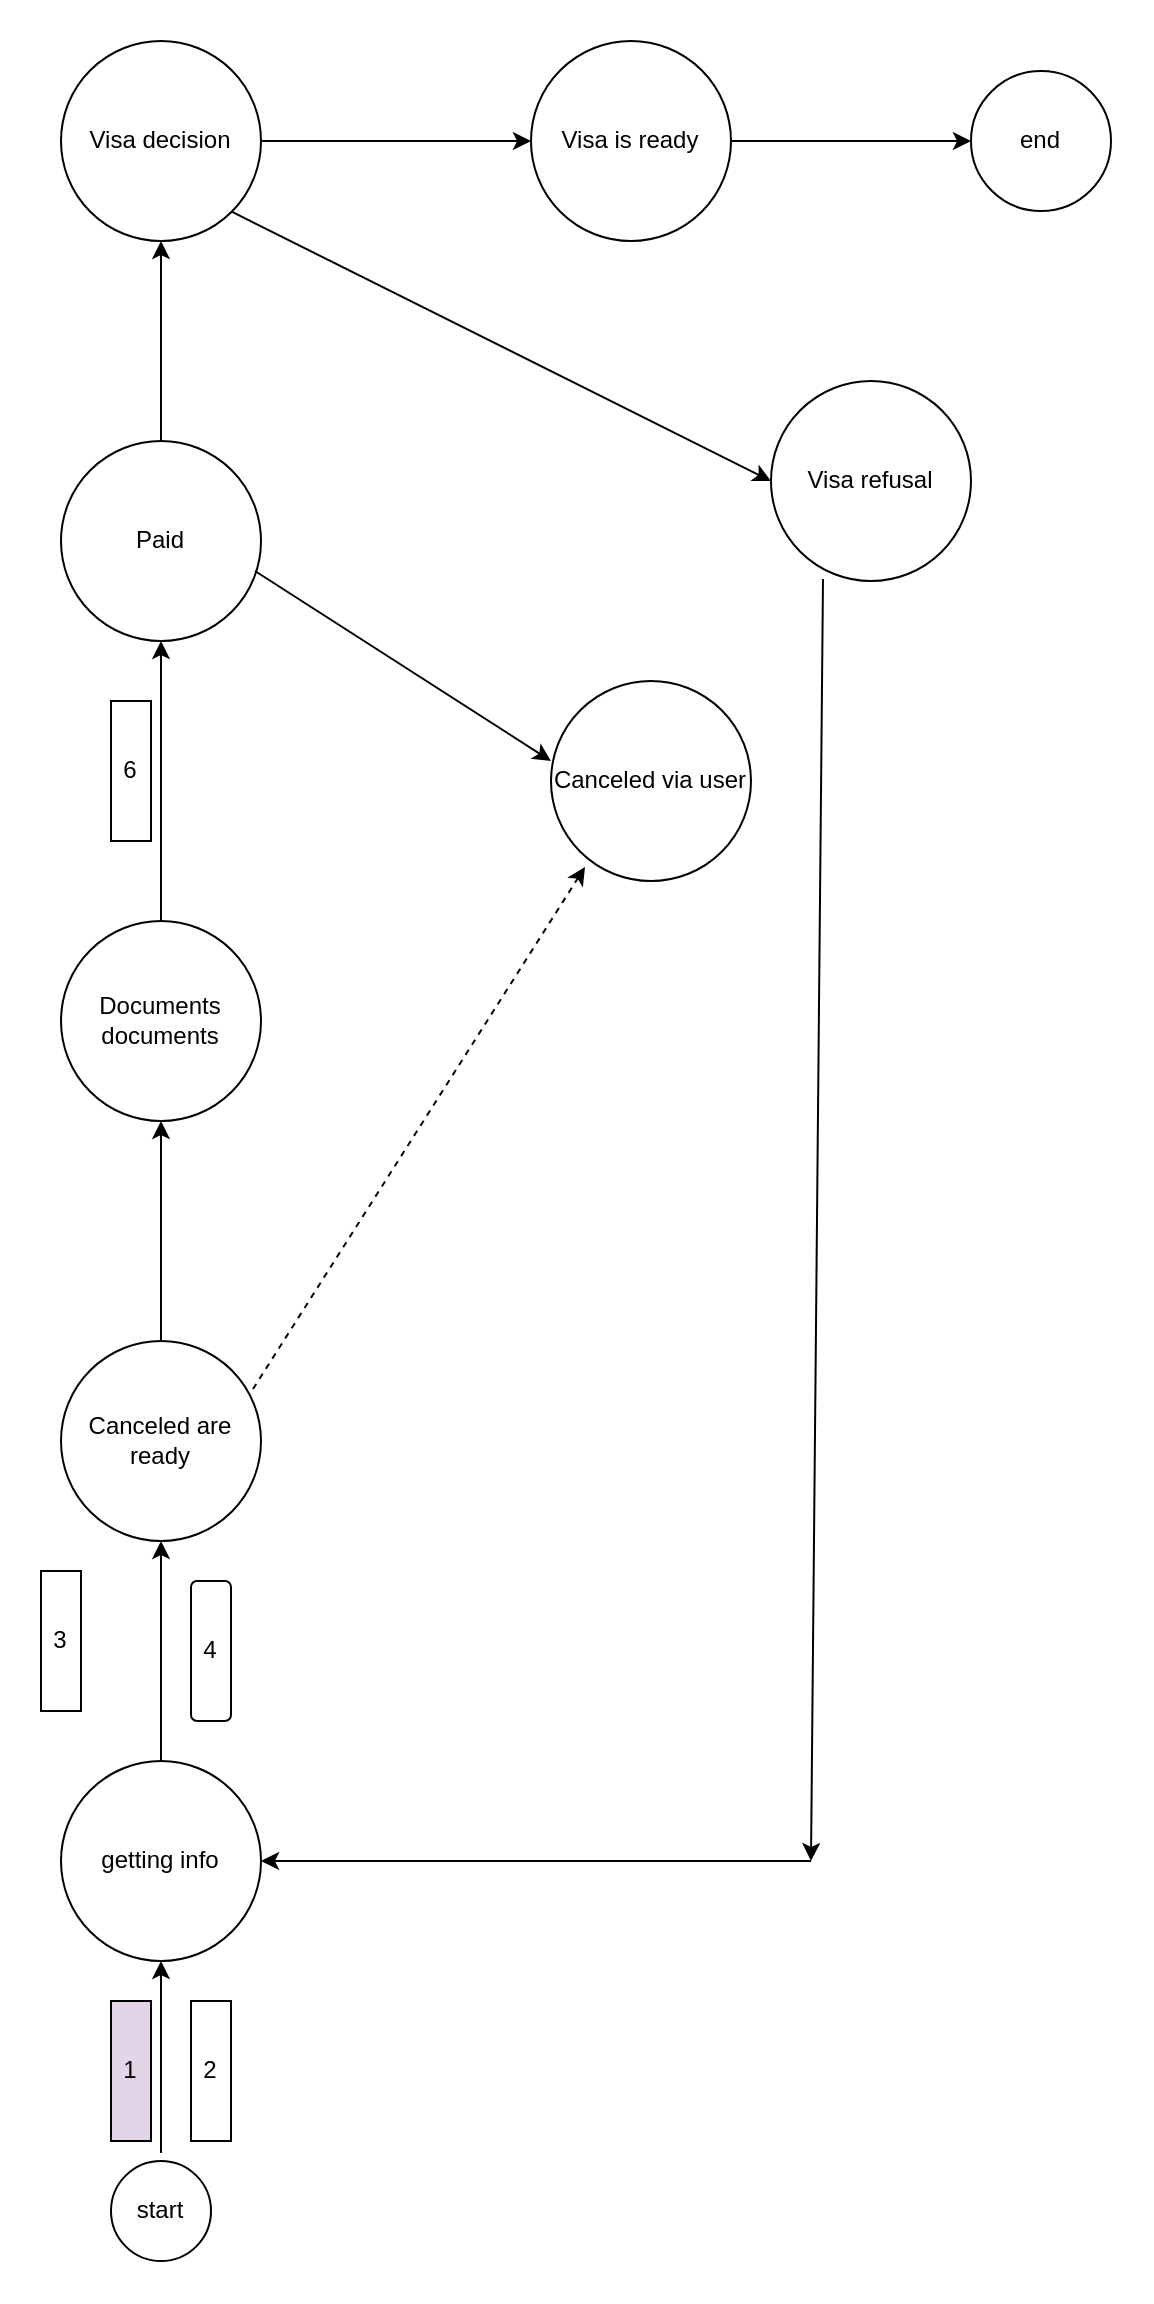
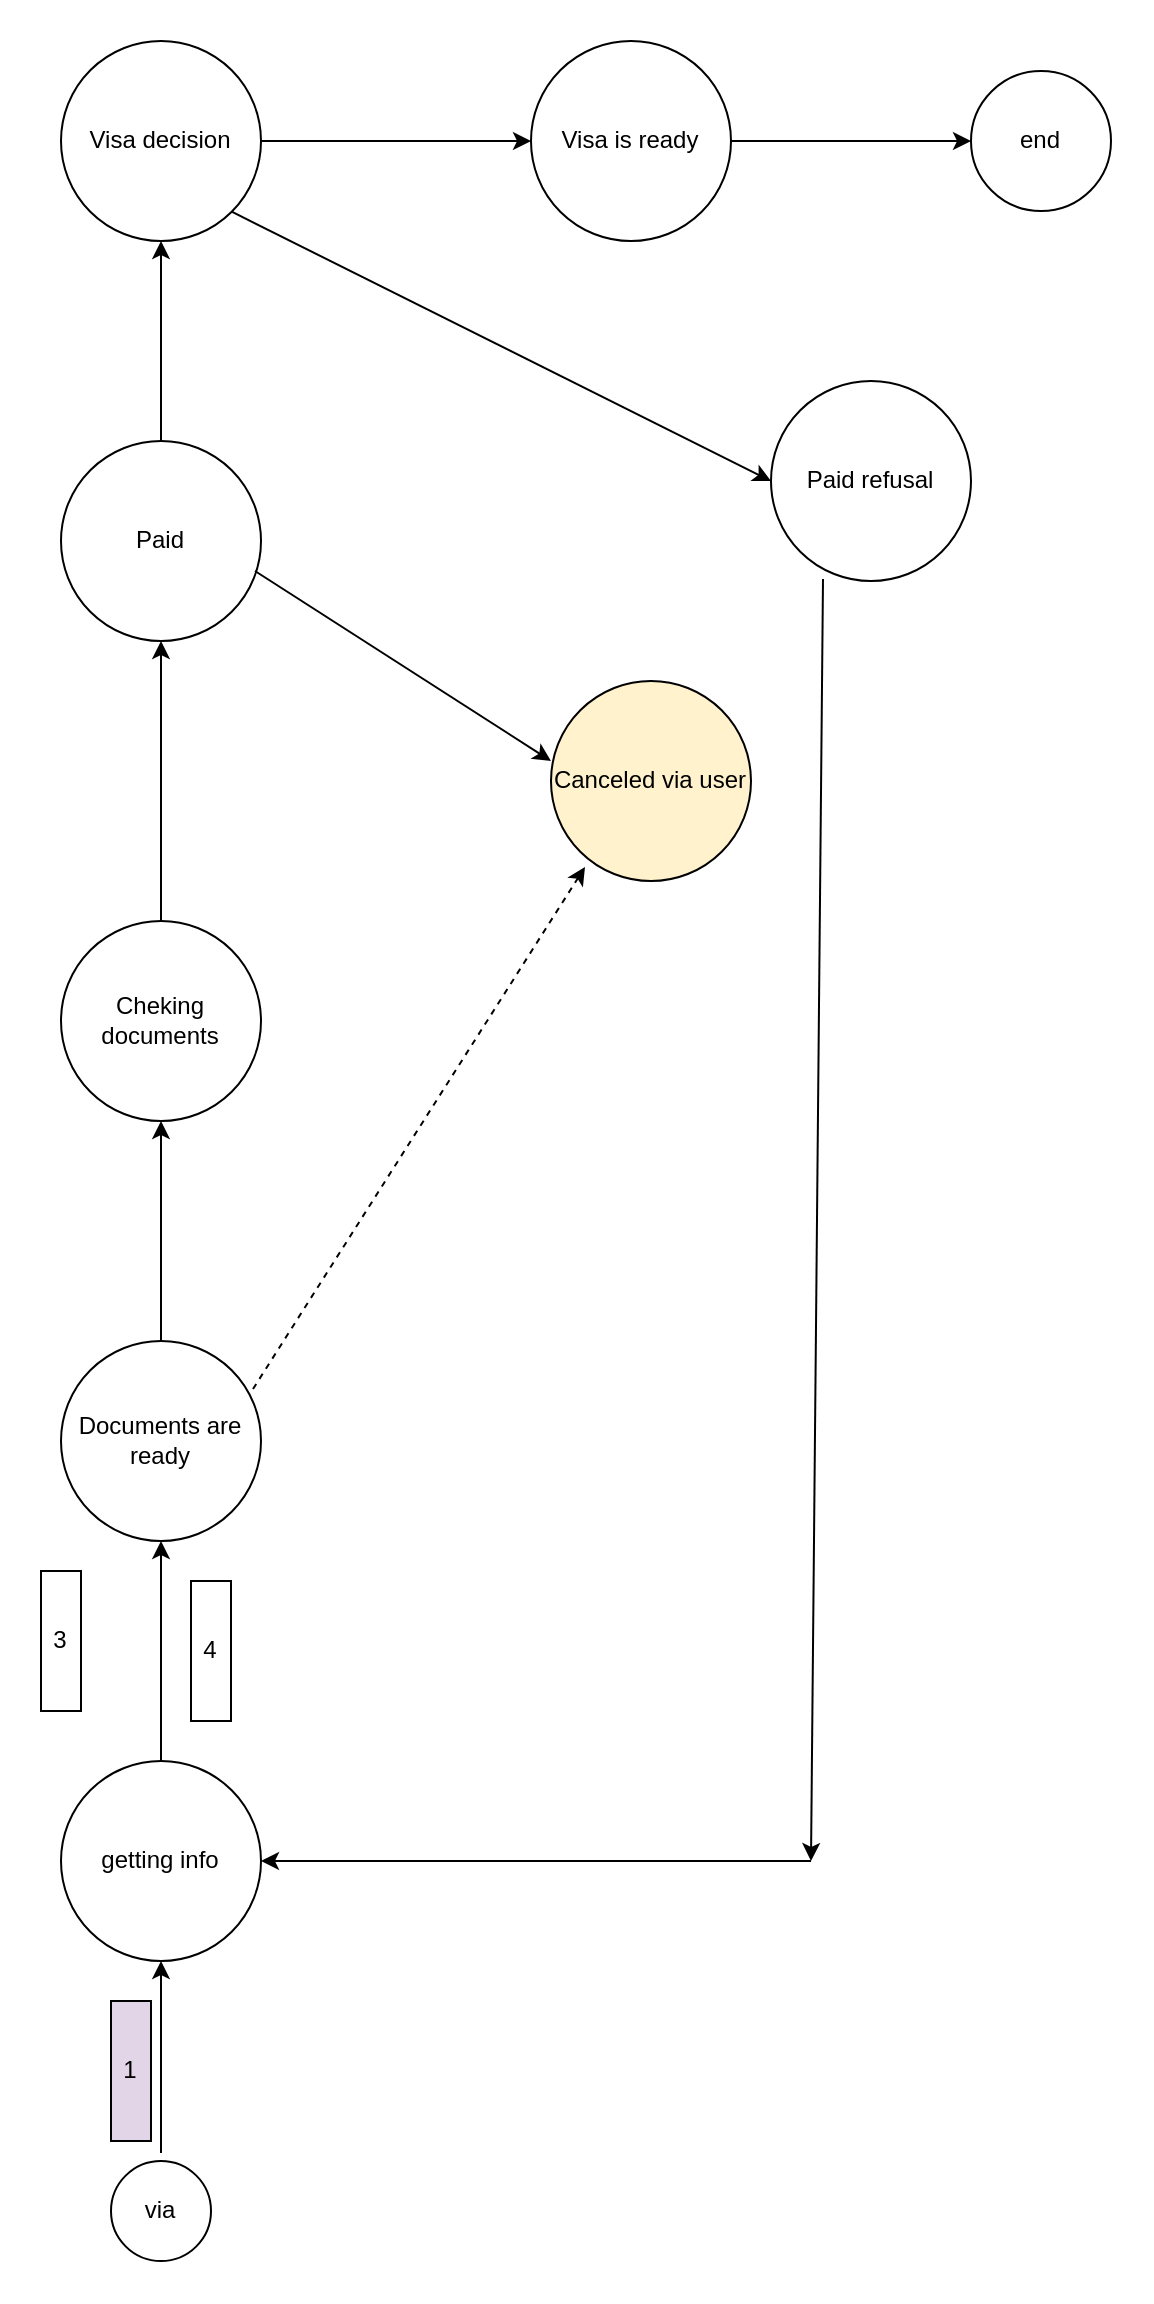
(871, 481) -> (871, 481)
(131, 771) -> none
(651, 781) -> (651, 781)
(161, 1021) -> (161, 1021)
(161, 1441) -> (161, 1441)
(211, 1651) -> (211, 1651)
(211, 2071) -> none
(161, 2211) -> (161, 2211)
